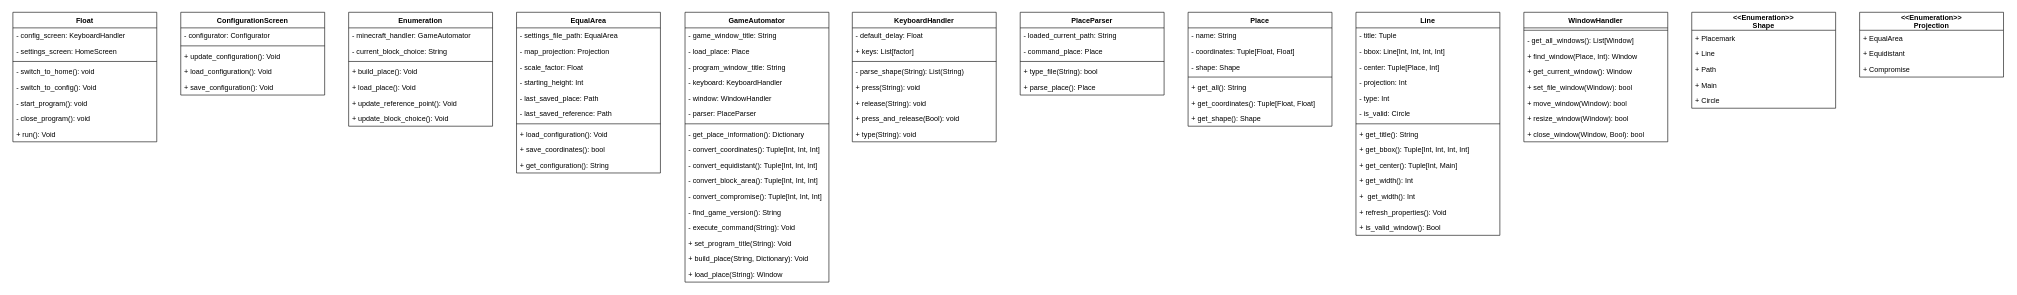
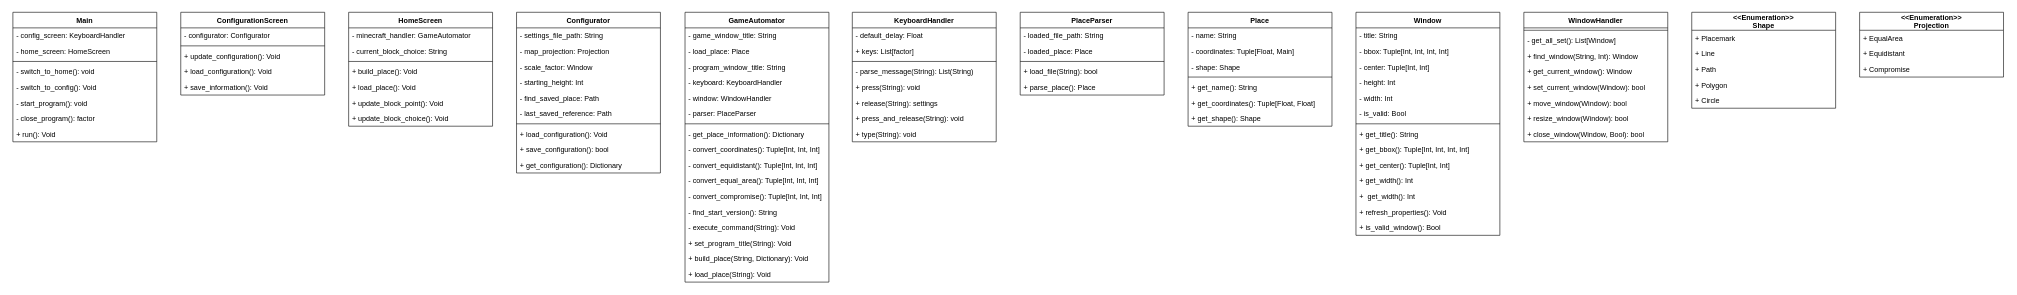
(84, 20) -> (84, 20)
(420, 20) -> (420, 20)
(588, 20) -> (588, 20)
(1428, 20) -> (1428, 20)
(576, 36) -> (569, 36)
(1077, 36) -> (1069, 36)
(1382, 36) -> (1384, 36)
(1587, 41) -> (1580, 41)
(70, 52) -> (63, 52)
(1063, 52) -> (1060, 52)
(1252, 52) -> (1250, 52)
(1415, 52) -> (1417, 52)
(1586, 56) -> (1588, 56)
(557, 67) -> (559, 67)
(1407, 67) -> (1404, 67)
(921, 72) -> (925, 72)
(1067, 72) -> (1067, 72)
(1390, 83) -> (1382, 83)
(1706, 85) -> (1712, 85)
(234, 88) -> (230, 88)
(1224, 88) -> (1228, 88)
(1583, 88) -> (1591, 88)
(563, 98) -> (563, 98)
(1379, 98) -> (1380, 98)
(411, 103) -> (402, 103)
(896, 103) -> (904, 103)
(1388, 114) -> (1385, 114)
(57, 119) -> (62, 119)
(912, 119) -> (917, 119)
(567, 150) -> (570, 150)
(572, 166) -> (580, 166)
(1418, 166) -> (1416, 166)
(768, 181) -> (768, 181)
(741, 212) -> (743, 212)
(738, 275) -> (734, 275)
